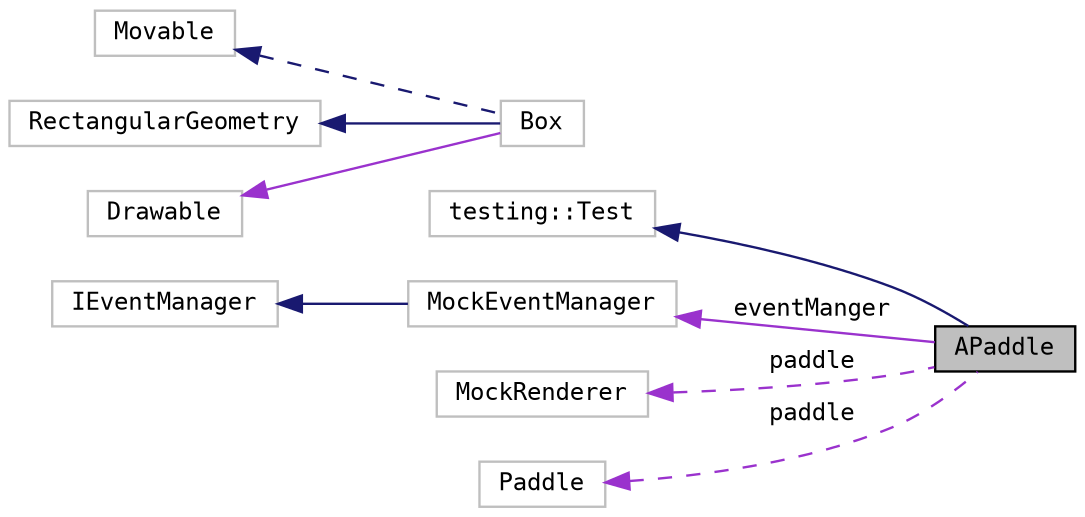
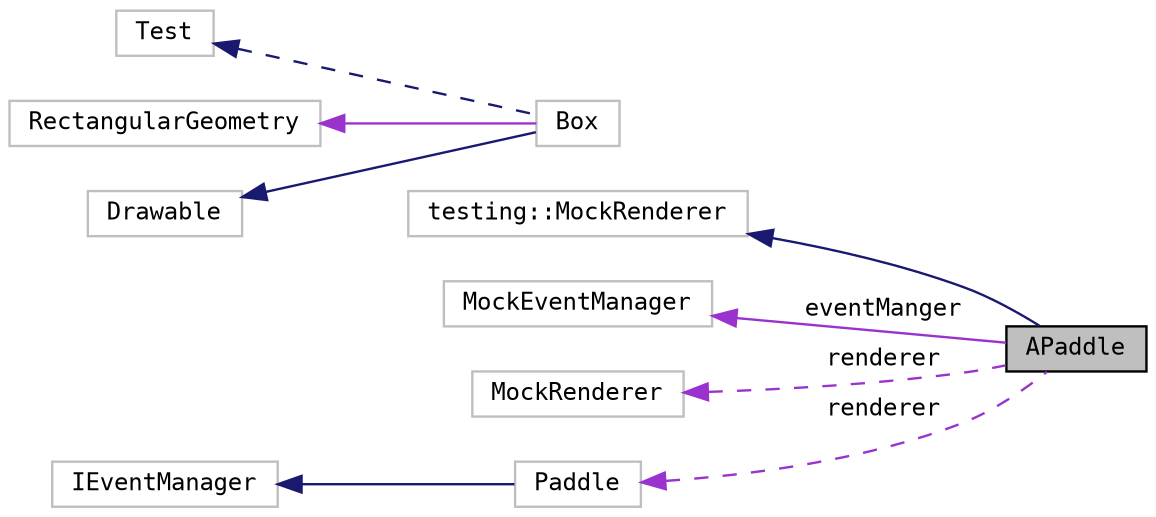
(165, 33) -> (165, 33)
(423, 123) -> (440, 123)
(383, 161) -> (401, 162)
(542, 214) -> (578, 214)
(355, 304) -> (408, 484)
(806, 362) -> (877, 360)
(806, 414) -> (877, 409)
